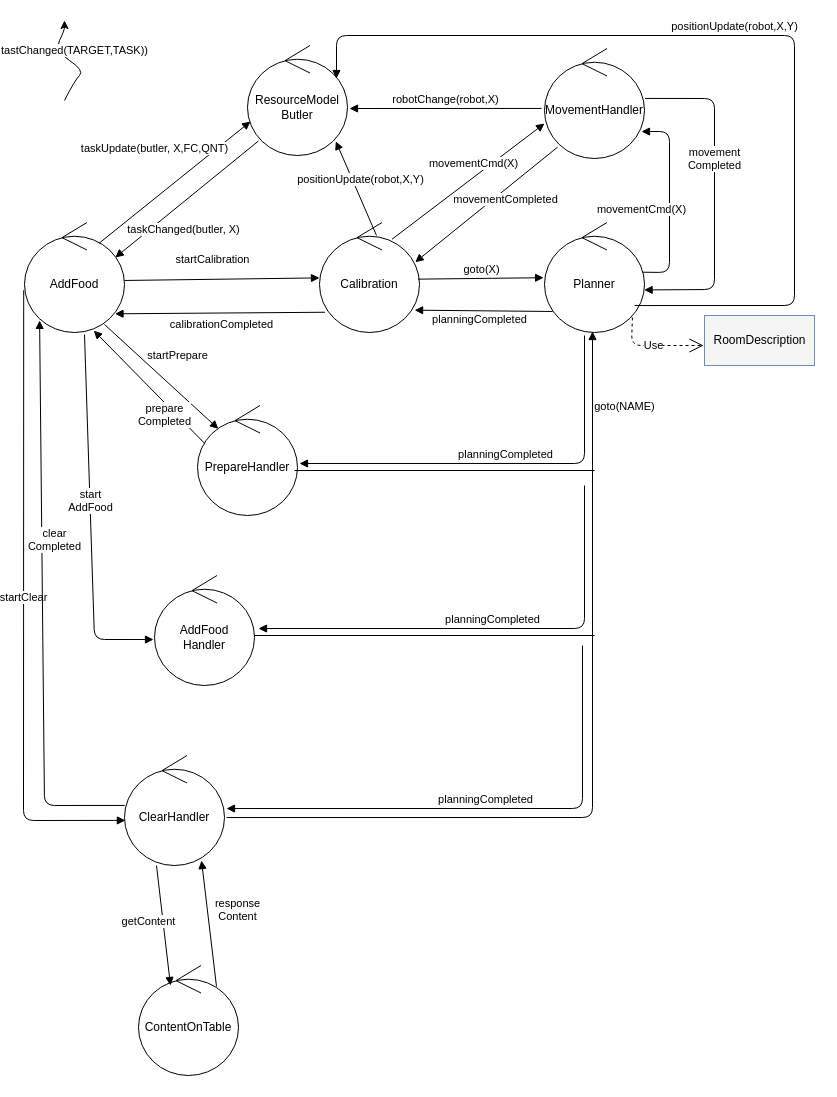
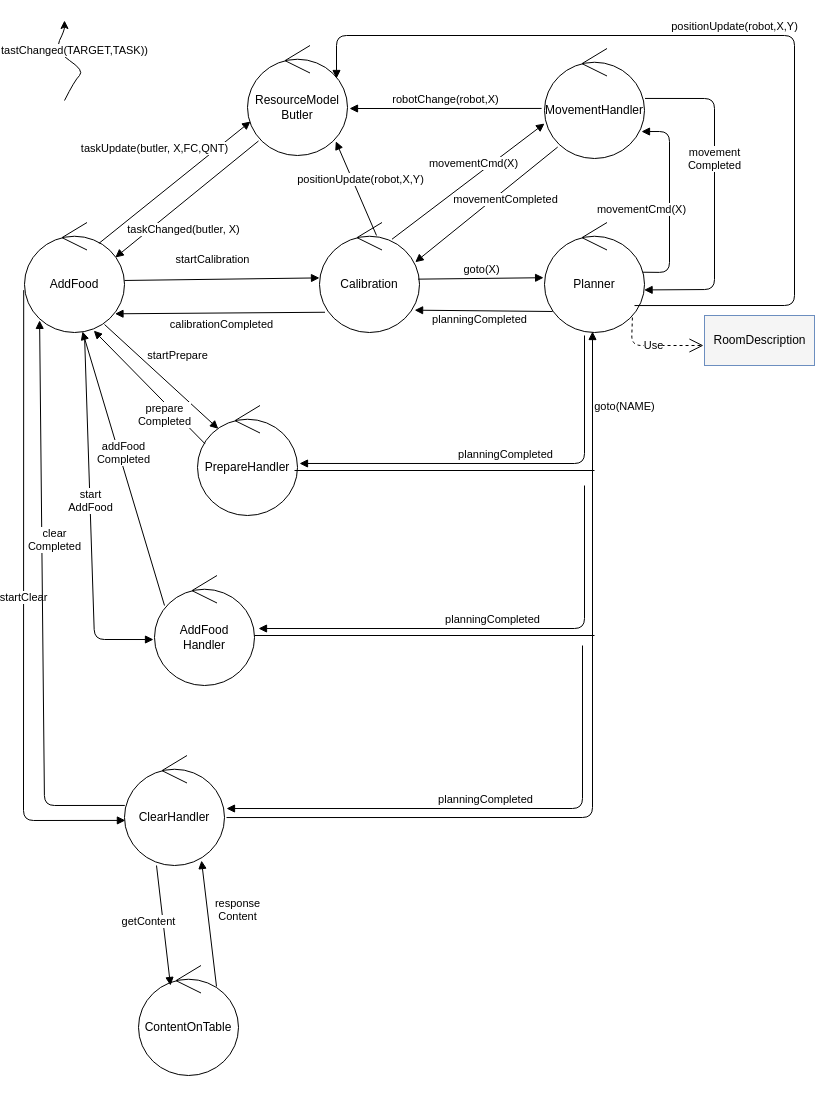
none -> (125, 474)
